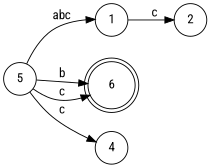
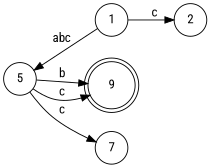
(49, 32) -> (70, 47)
(112, 85) -> (112, 85)
(112, 148) -> (112, 148)
